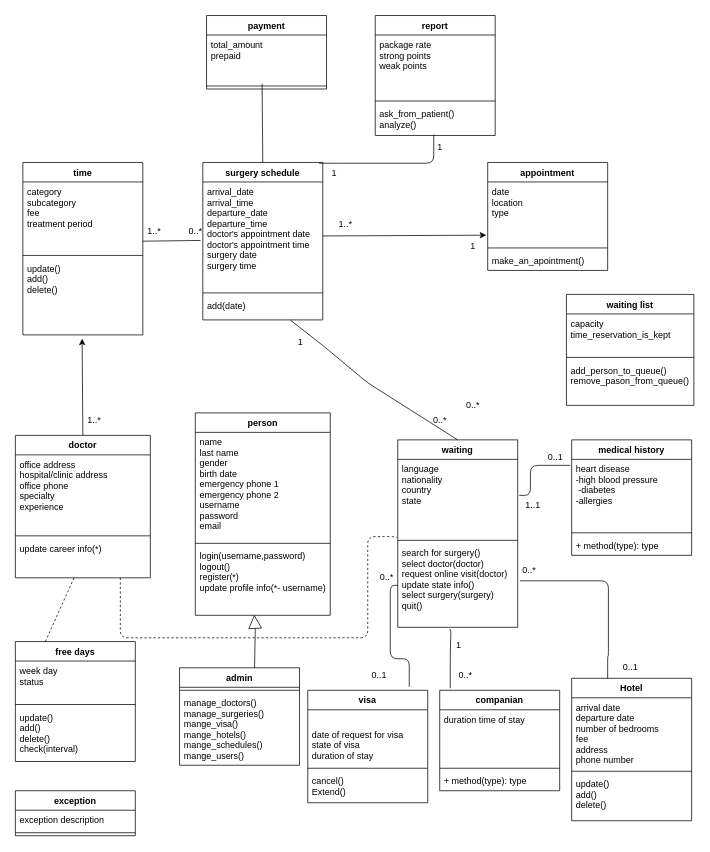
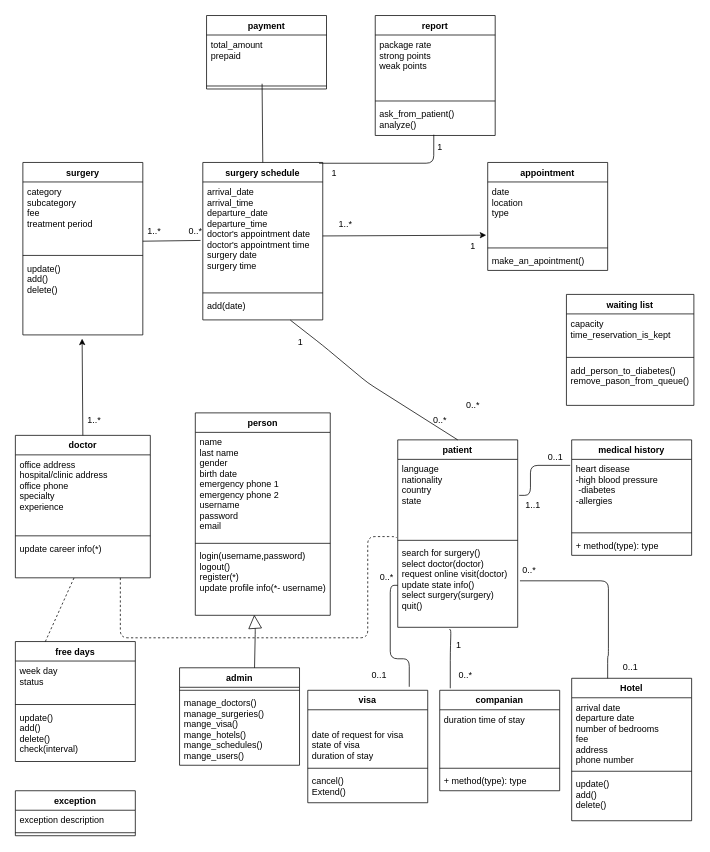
(83, 173) -> (83, 173)
(624, 371) -> (630, 371)
(458, 450) -> (458, 450)
